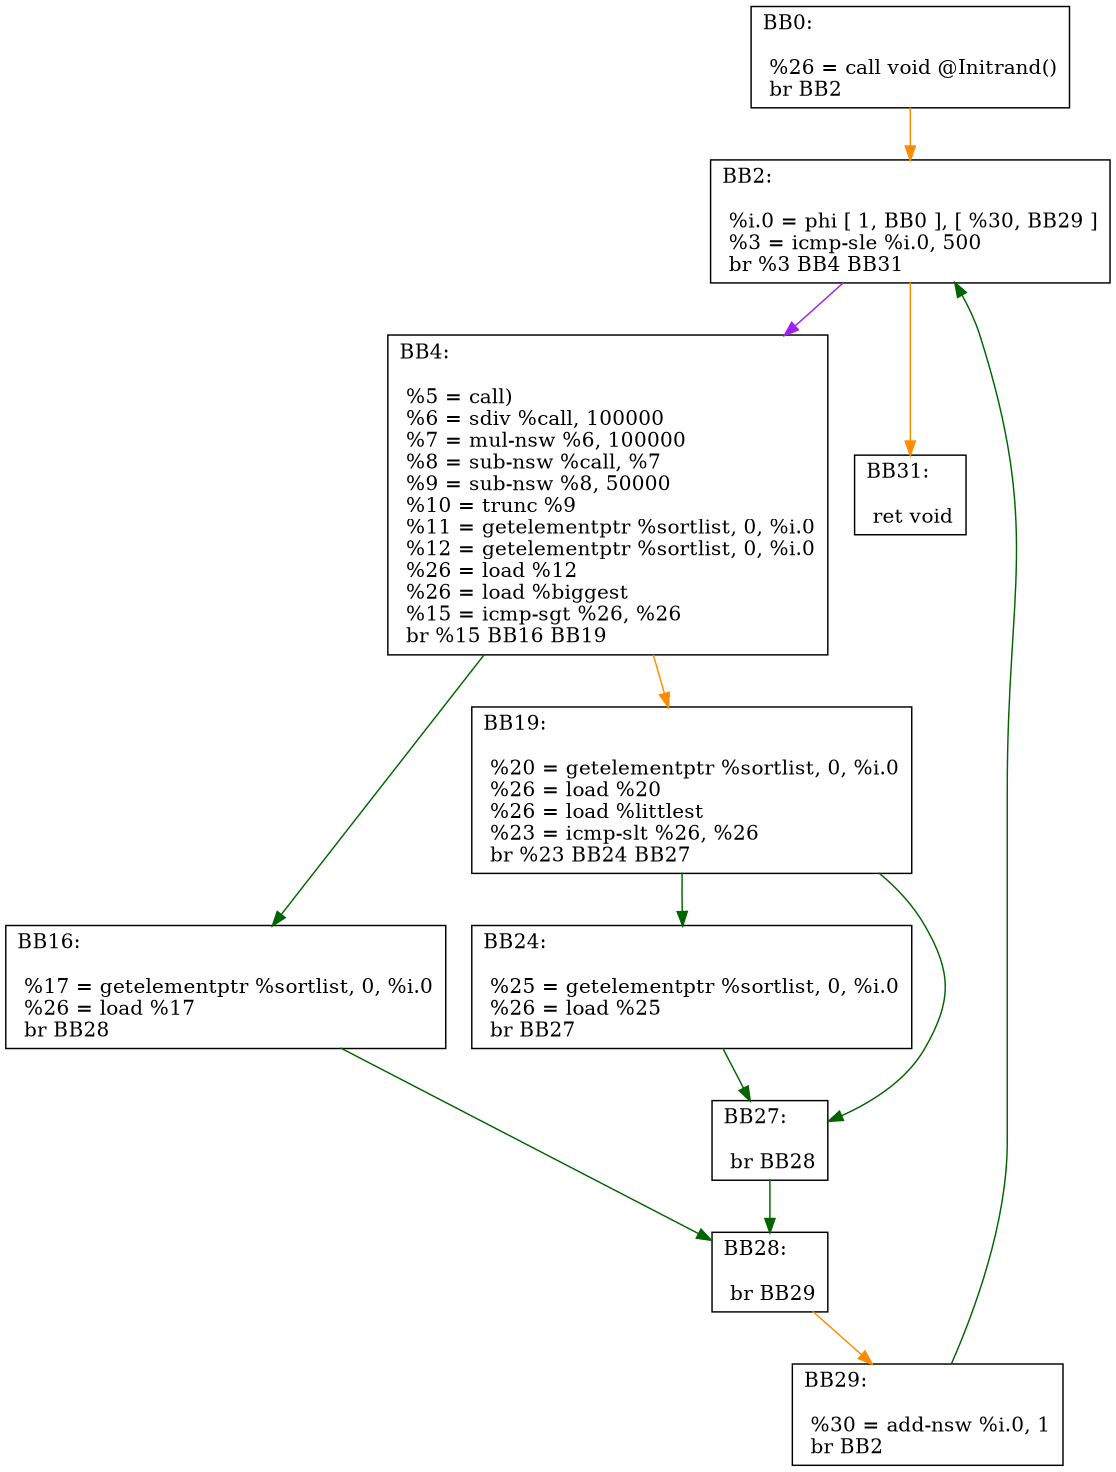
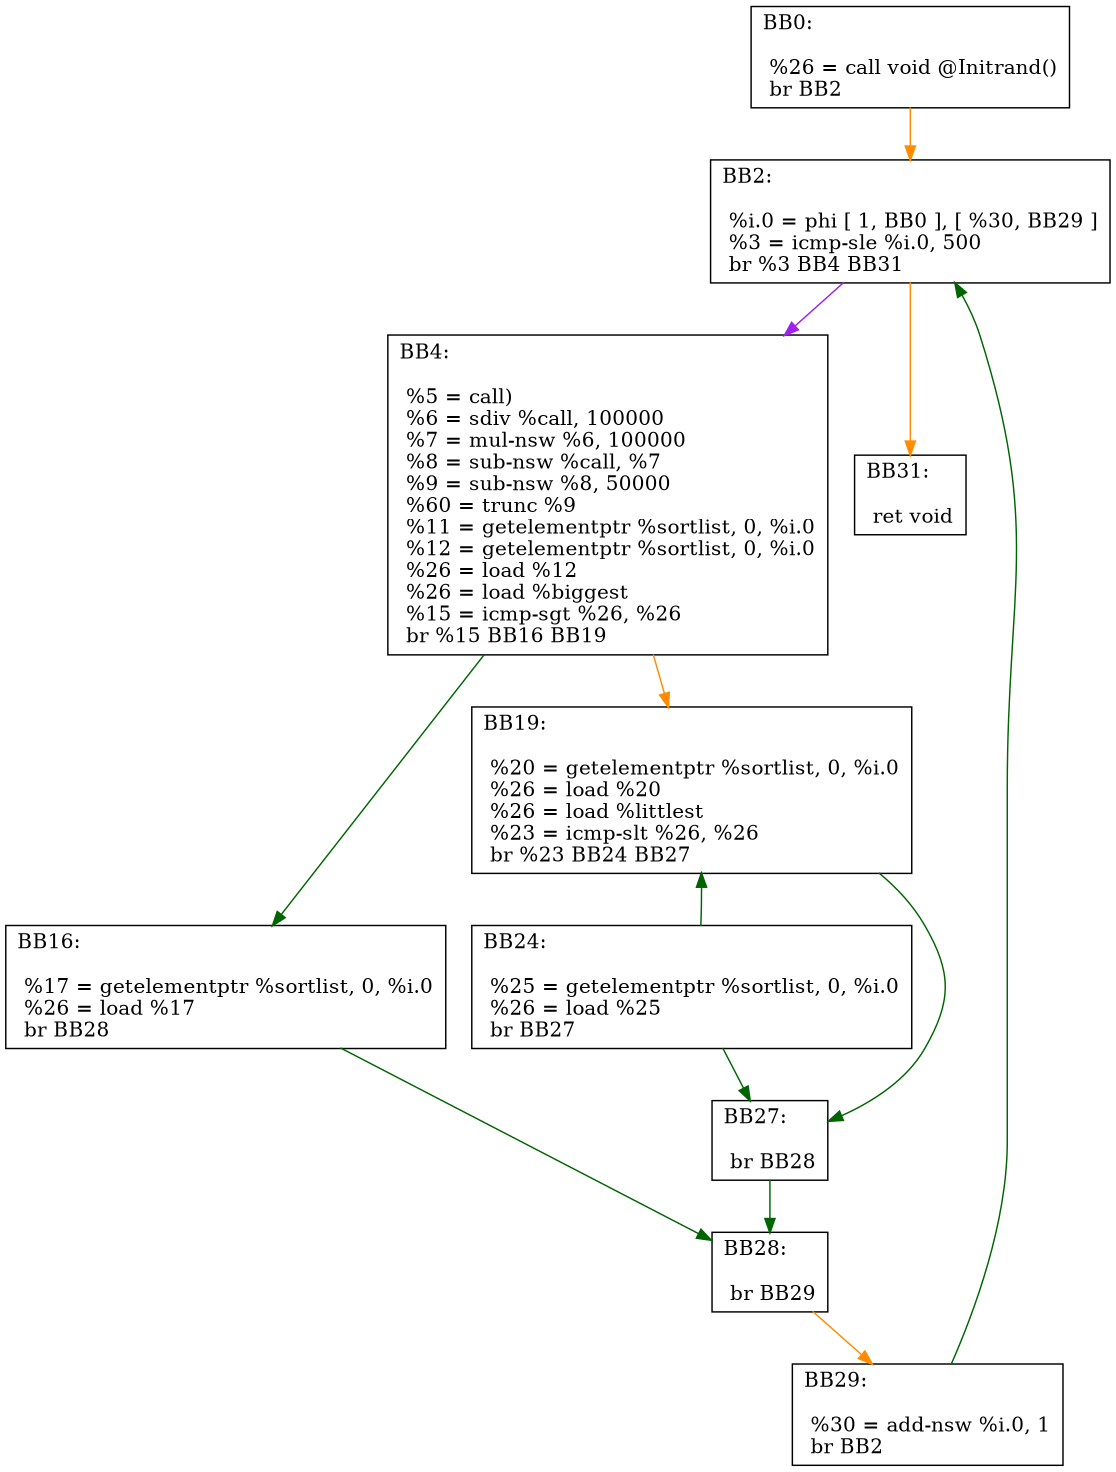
(488, 506) -> (488, 506)
(682, 892) -> (701, 907)
